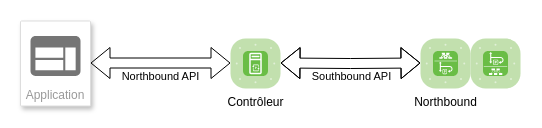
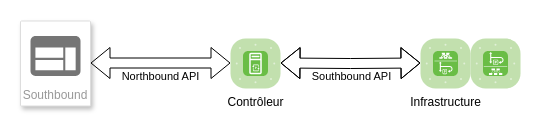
(56, 94) -> (56, 94)
(446, 103) -> (446, 103)
